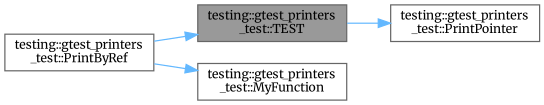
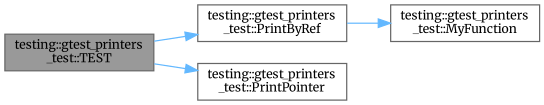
(170, 39) -> (170, 39)
